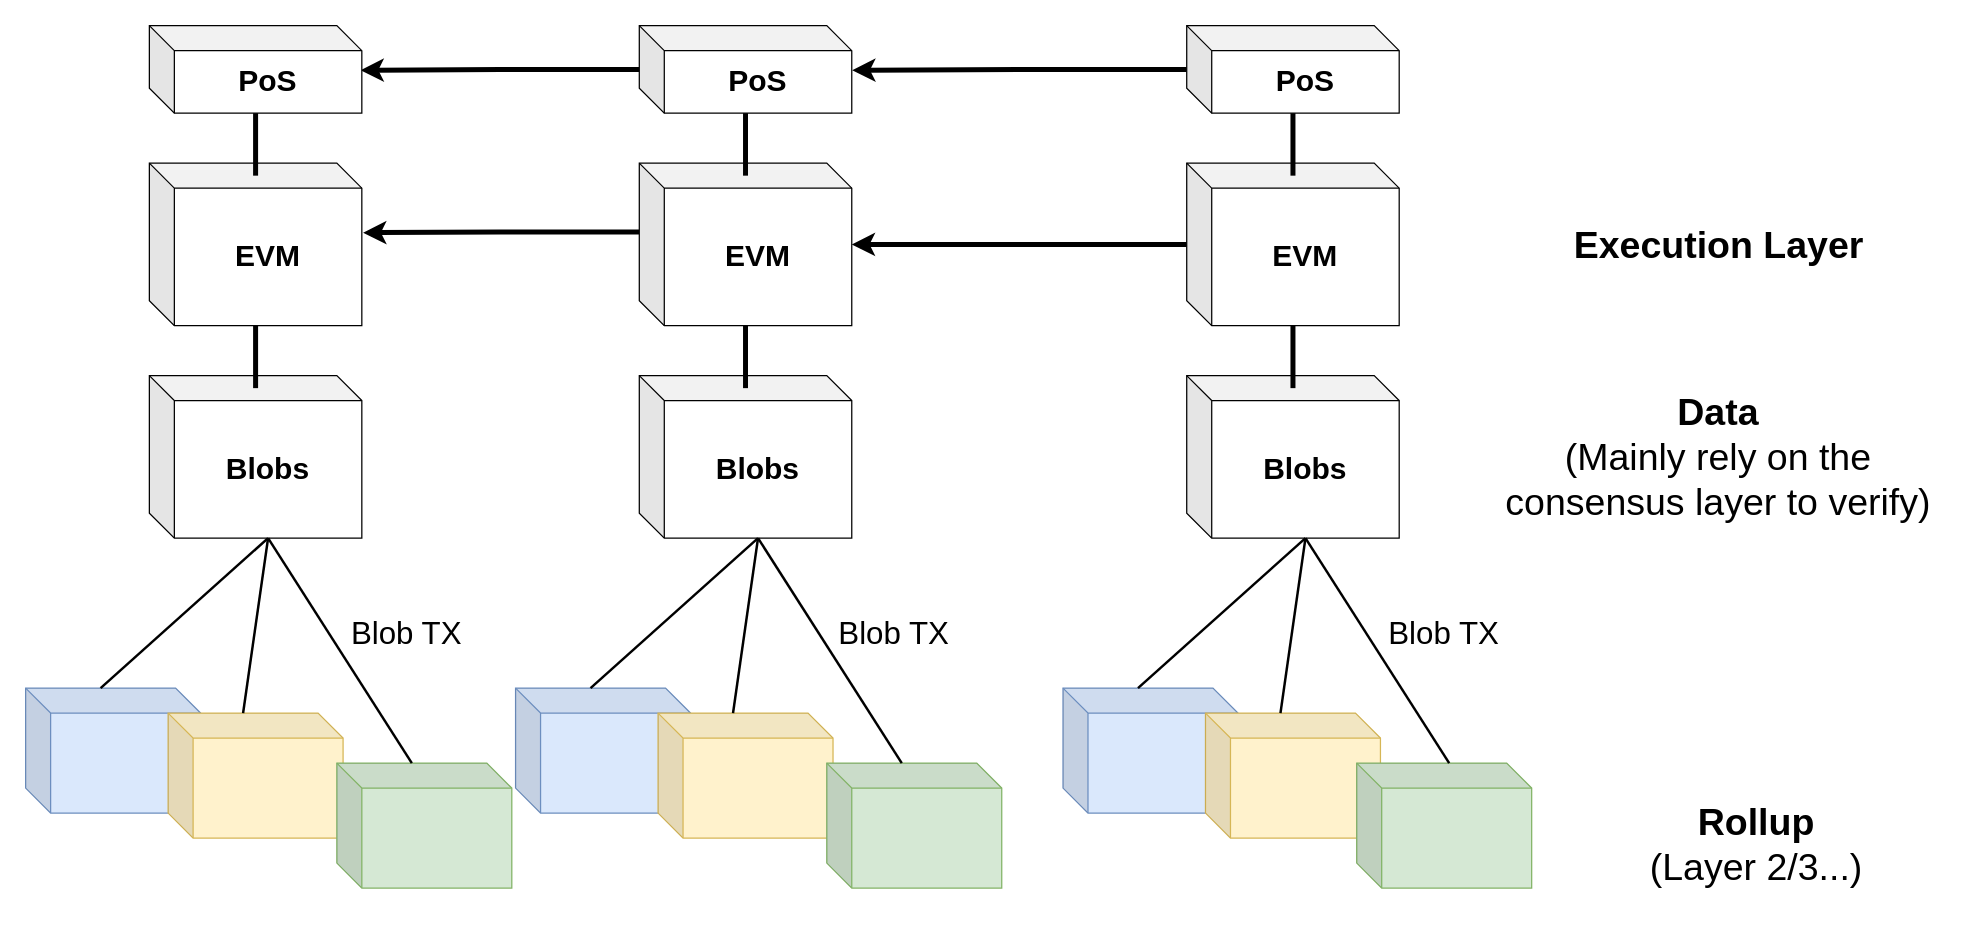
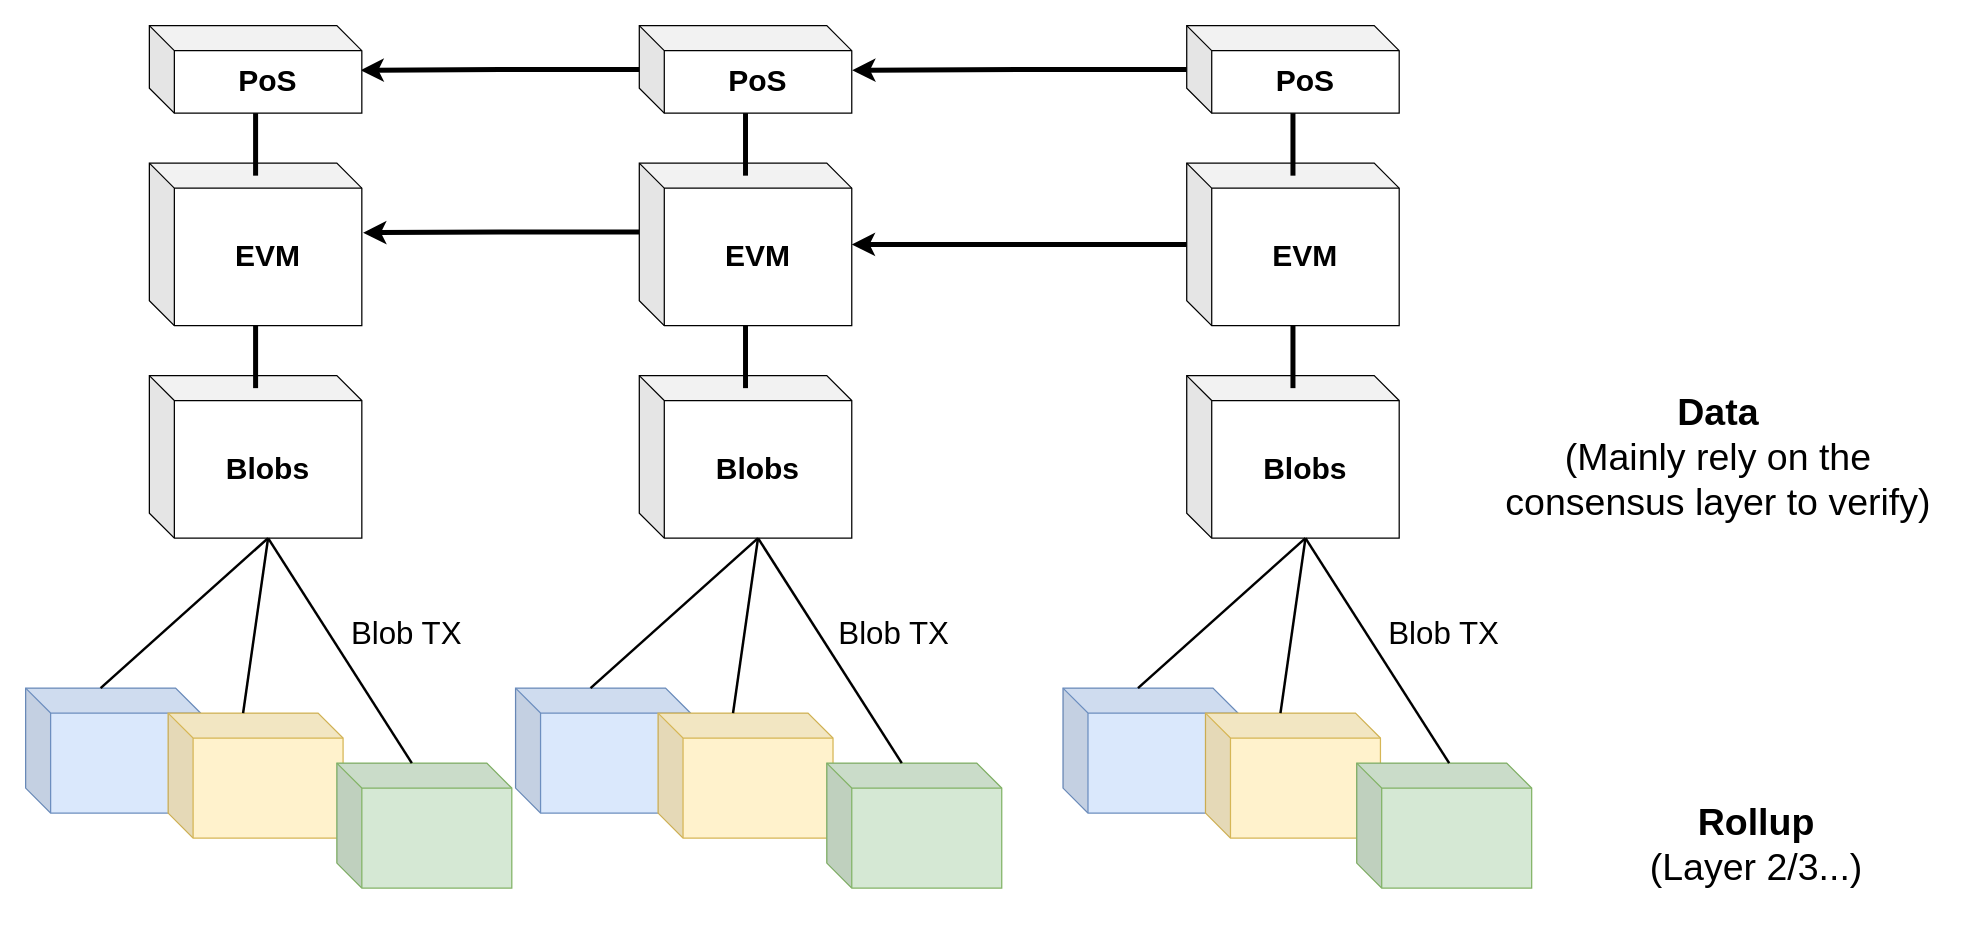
(1719, 244) -> none
